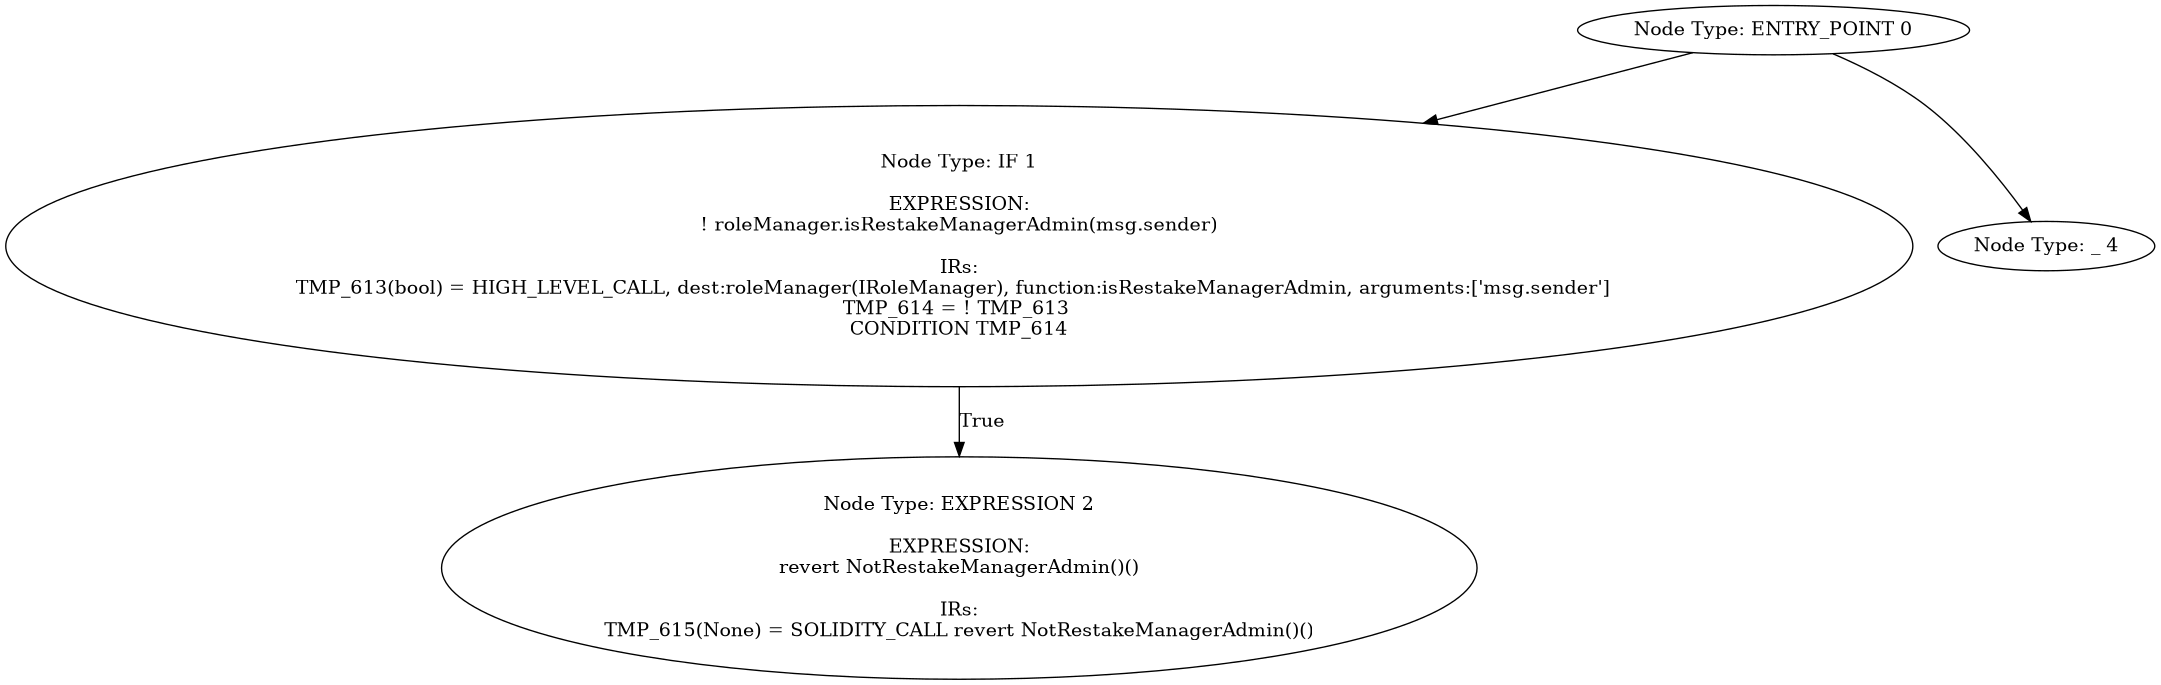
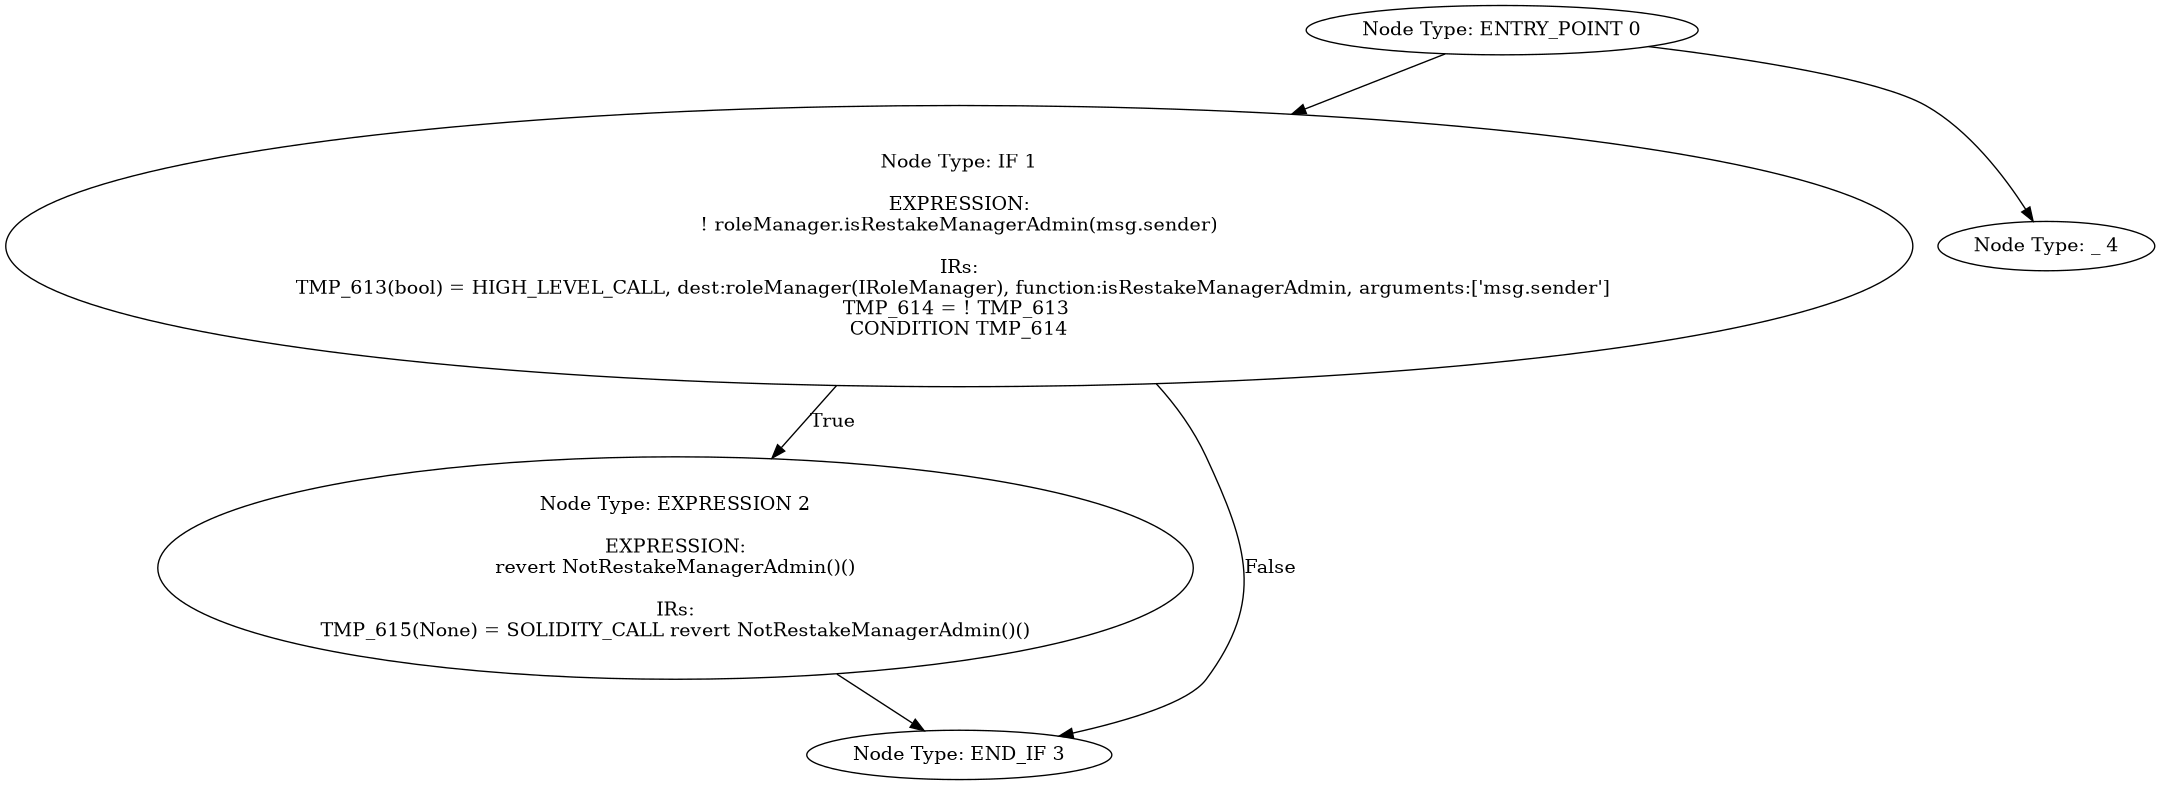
none -> (959, 755)
